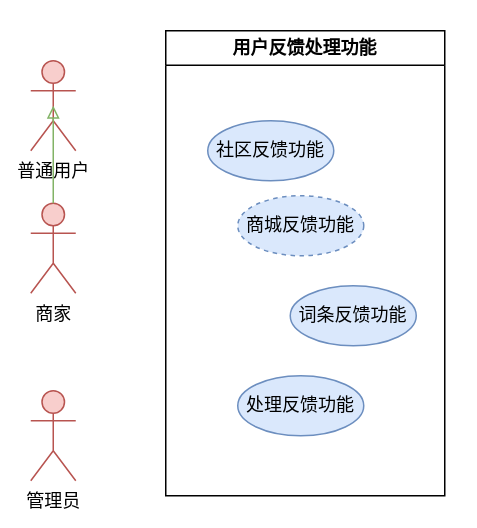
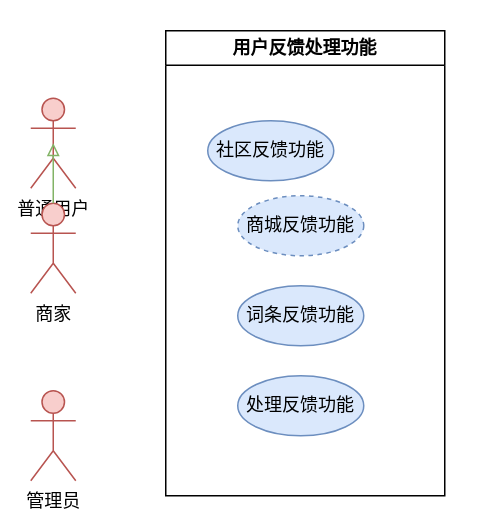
(53, 106) -> (53, 143)
(353, 316) -> (301, 316)
